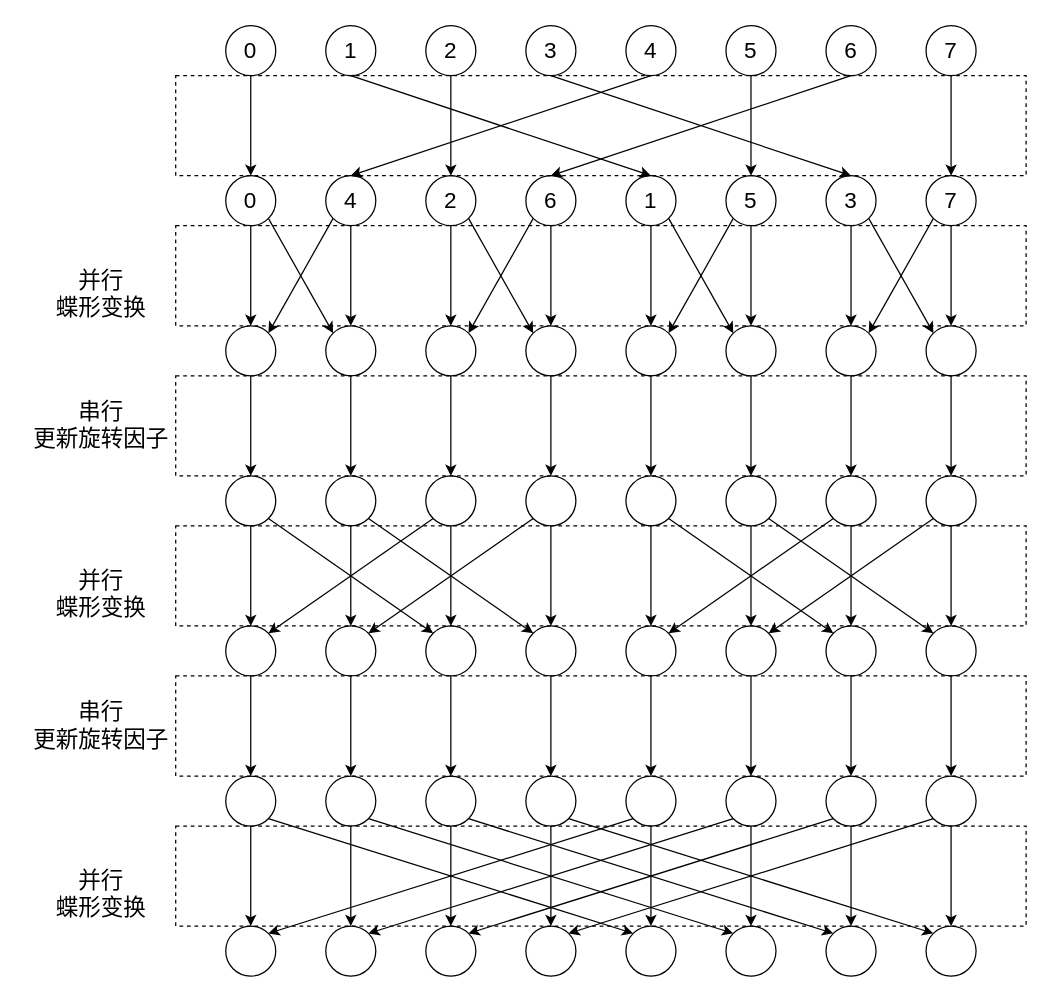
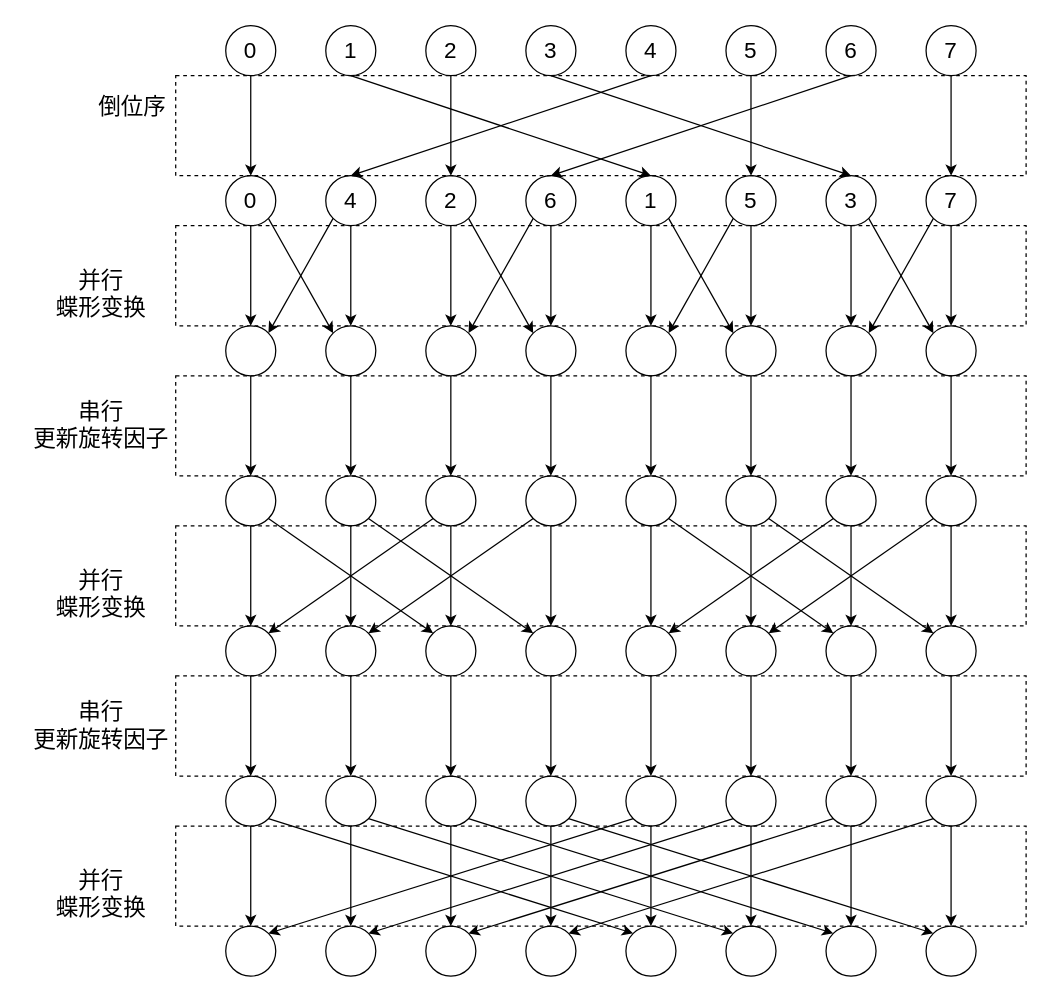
none -> (132, 107)
